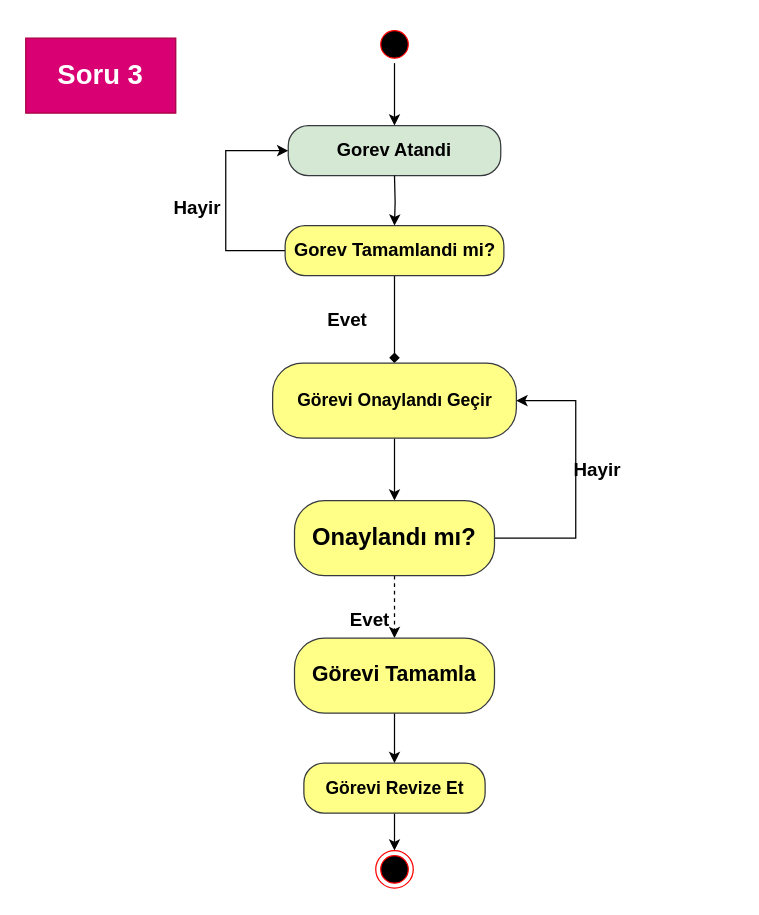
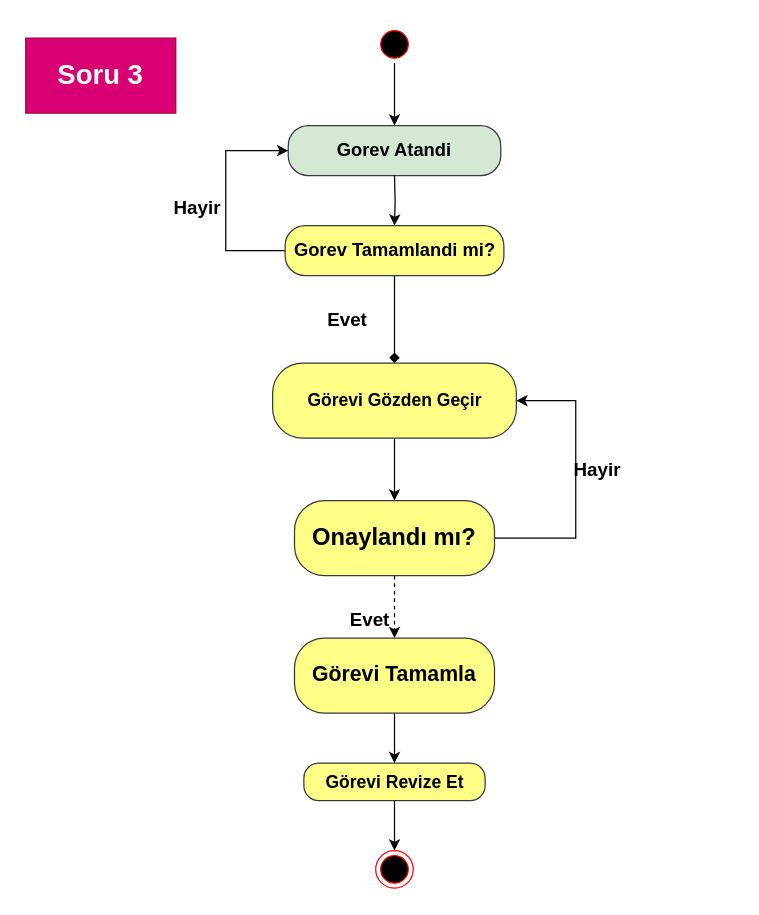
(395, 401) -> (395, 401)
(394, 788) -> (394, 782)
